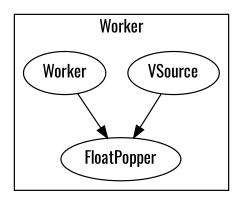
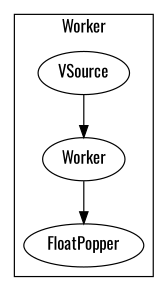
(151, 111) -> (84, 110)
